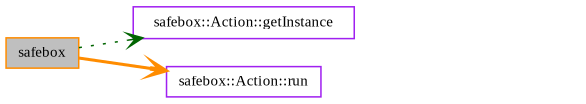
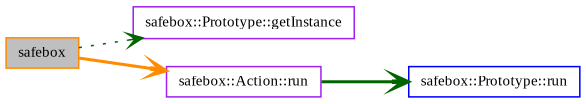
(244, 23) -> (244, 23)
none -> (494, 82)
